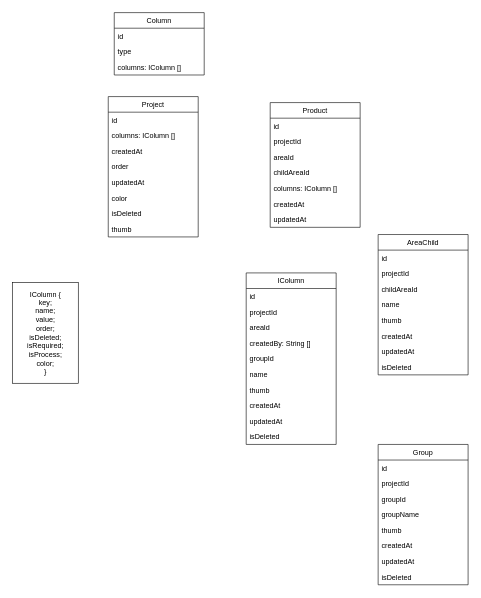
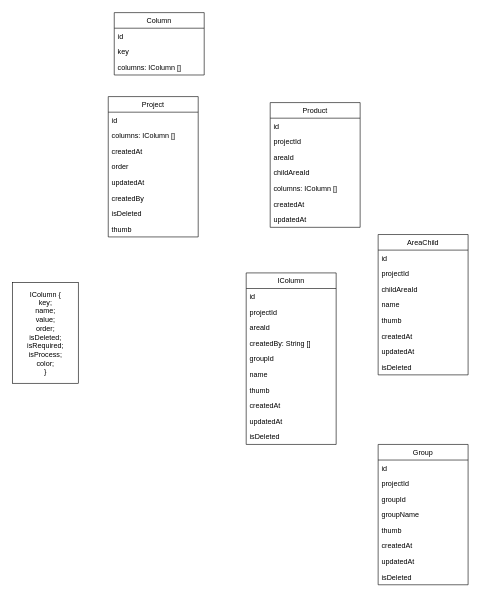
(126, 52) -> (124, 52)
(121, 198) -> (130, 198)
